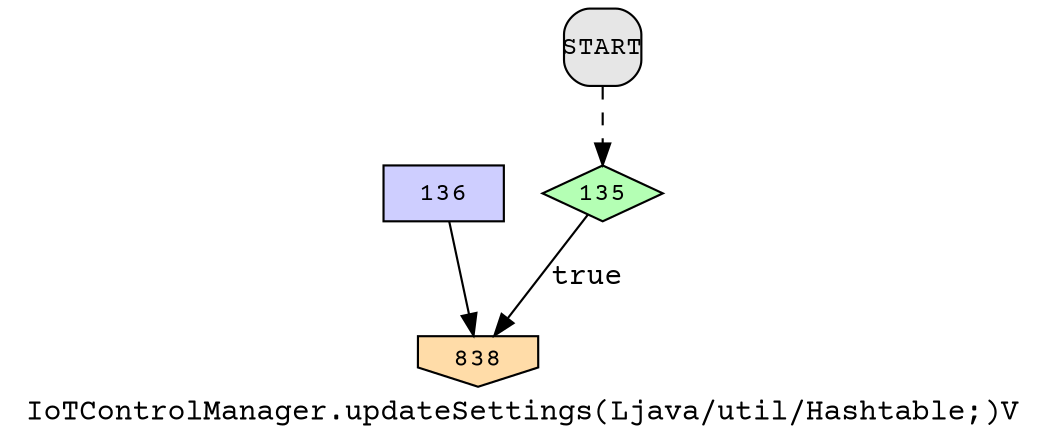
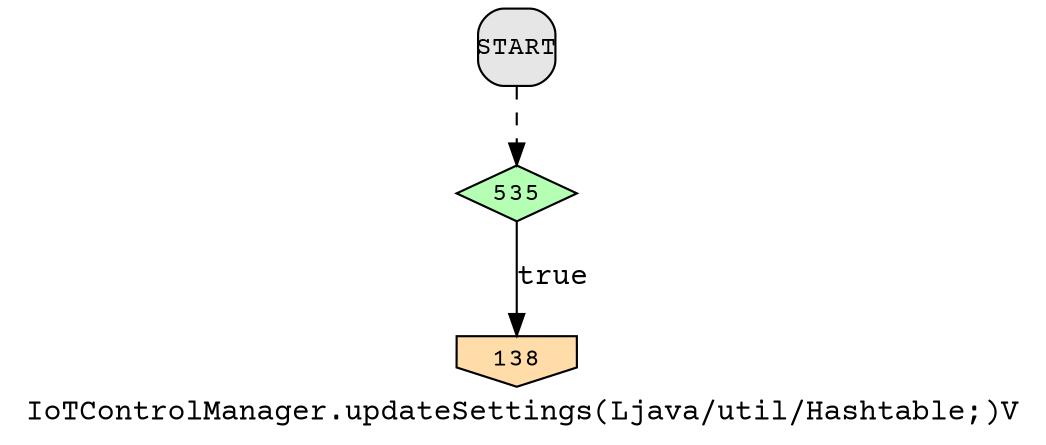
(444, 193) -> none
(603, 193) -> (517, 193)
(478, 359) -> (517, 359)
